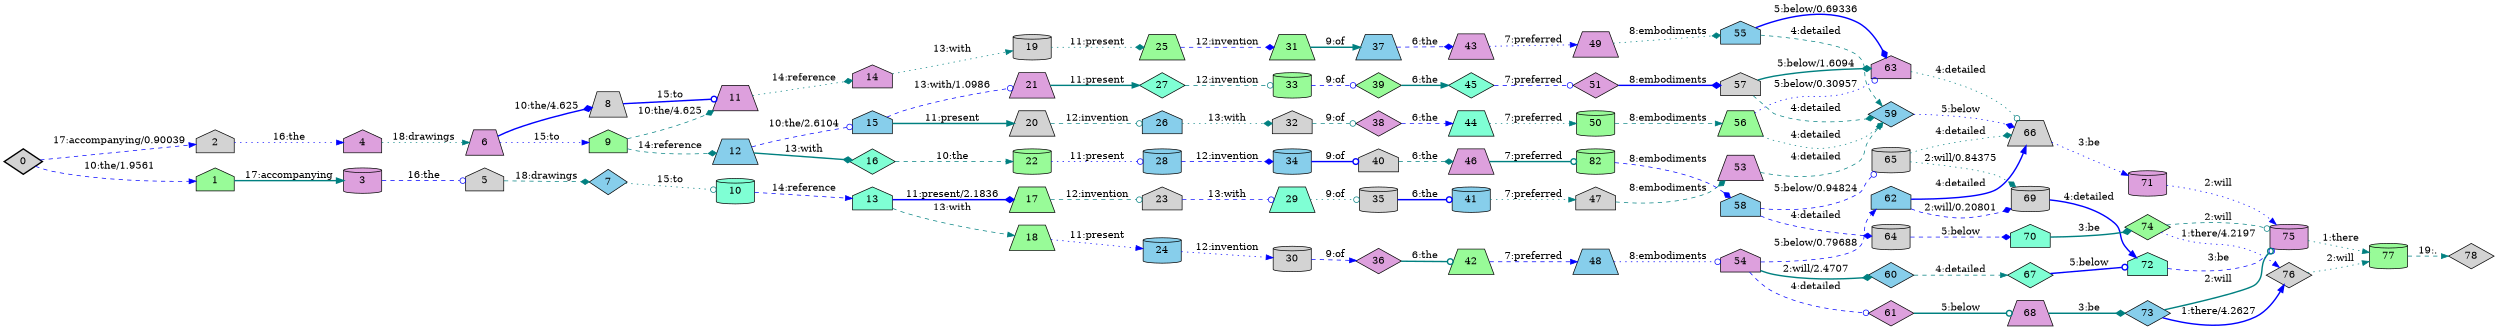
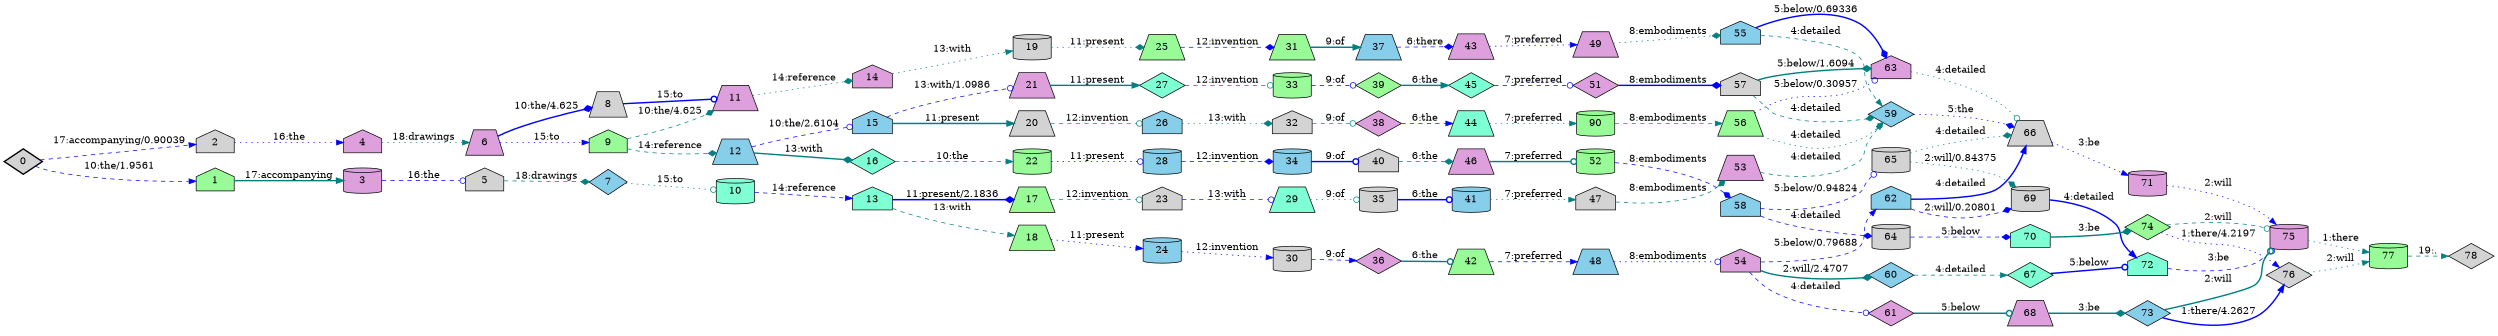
(1425, 42) -> (1425, 42)
(1961, 110) -> (1961, 110)
(1596, 123) -> (1596, 123)
(1596, 162) -> (1596, 162)
